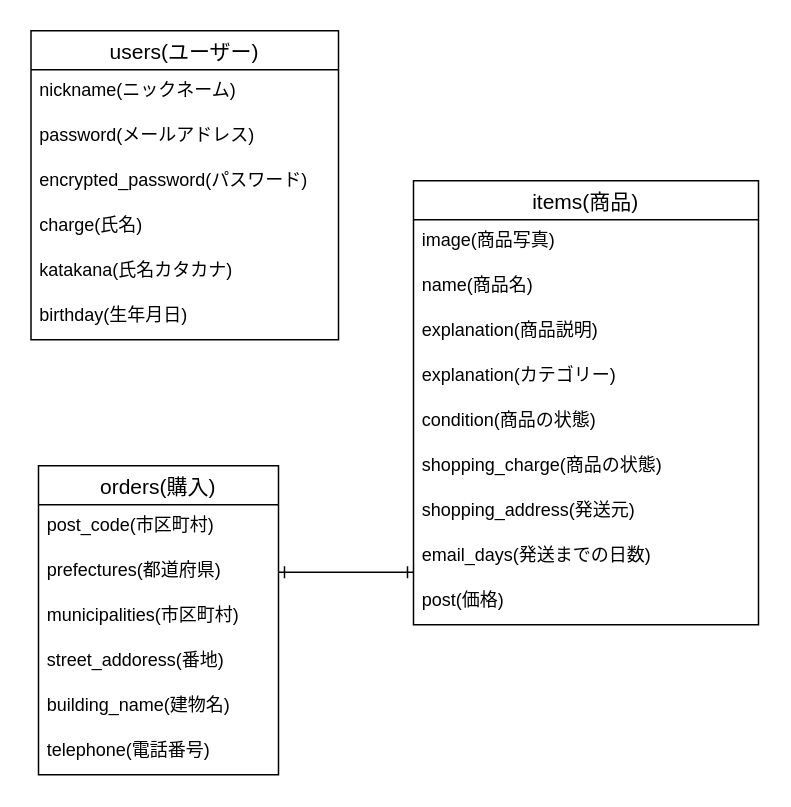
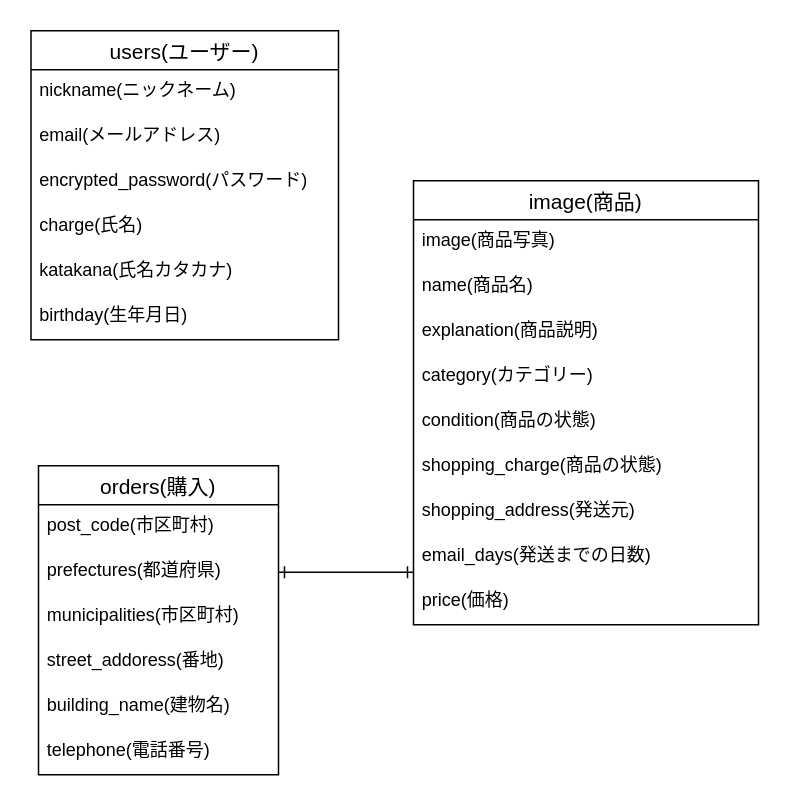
(152, 135) -> (133, 135)
(585, 202) -> (585, 202)
(527, 375) -> (517, 375)
(470, 600) -> (472, 600)
